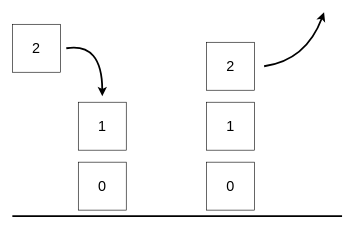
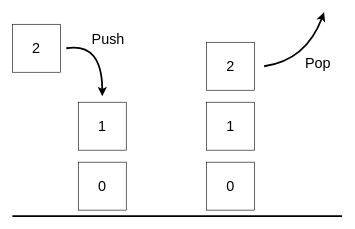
none -> (108, 39)
none -> (318, 63)
